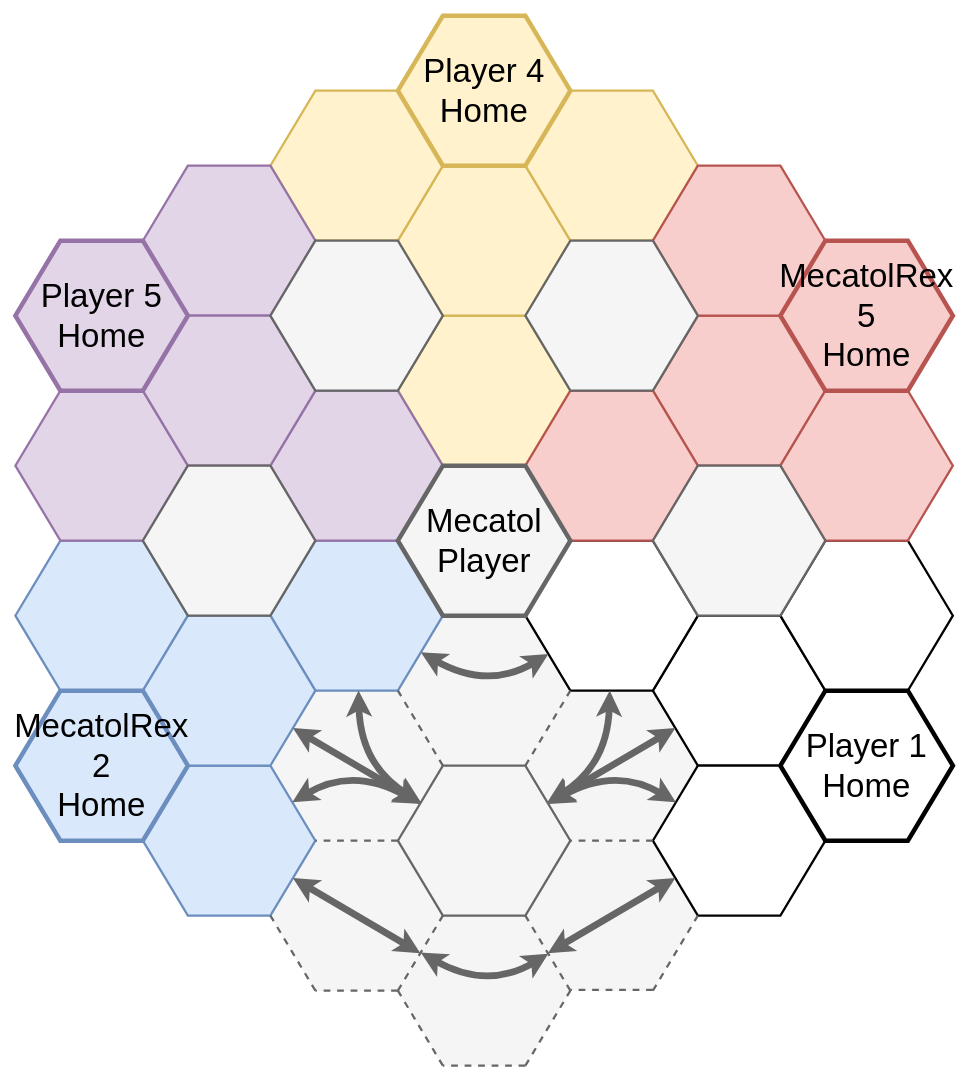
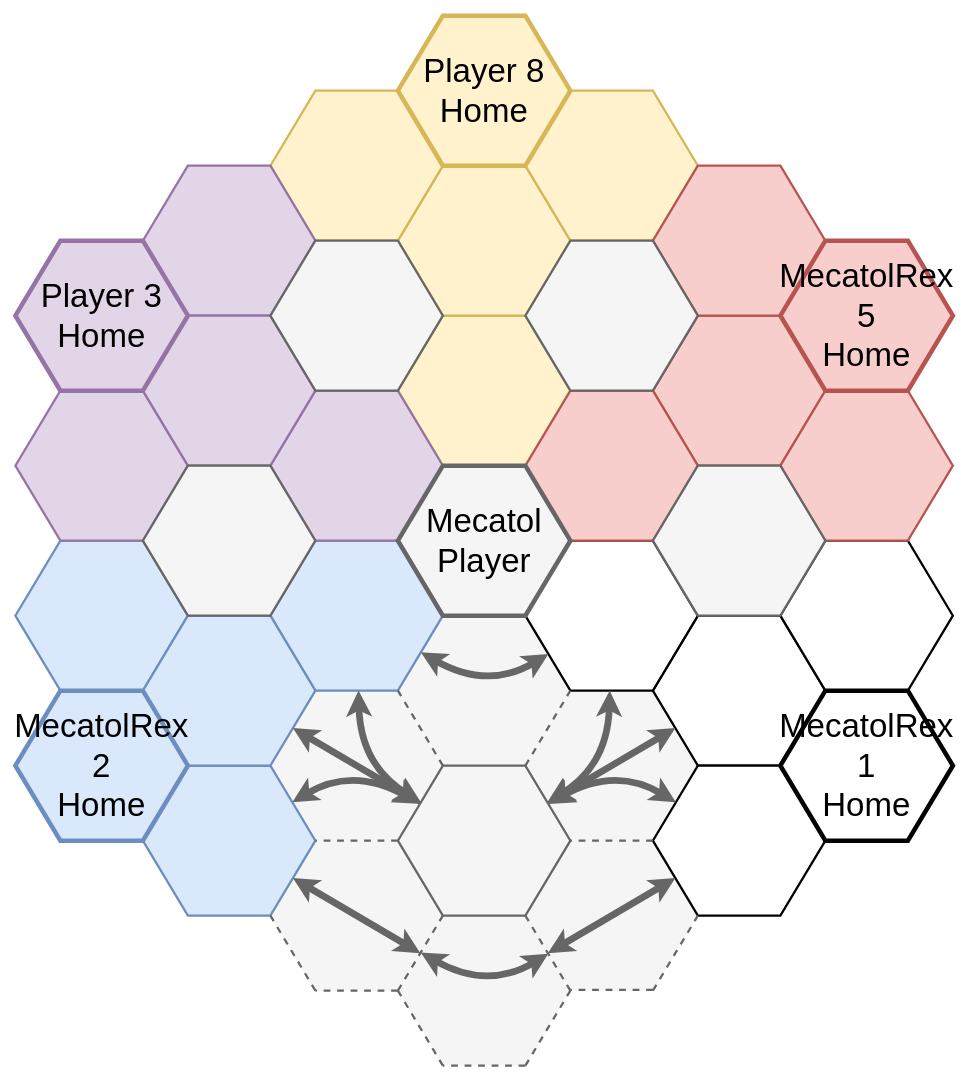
(484, 90) -> (484, 90)
(102, 315) -> (102, 315)
(867, 765) -> (867, 765)
